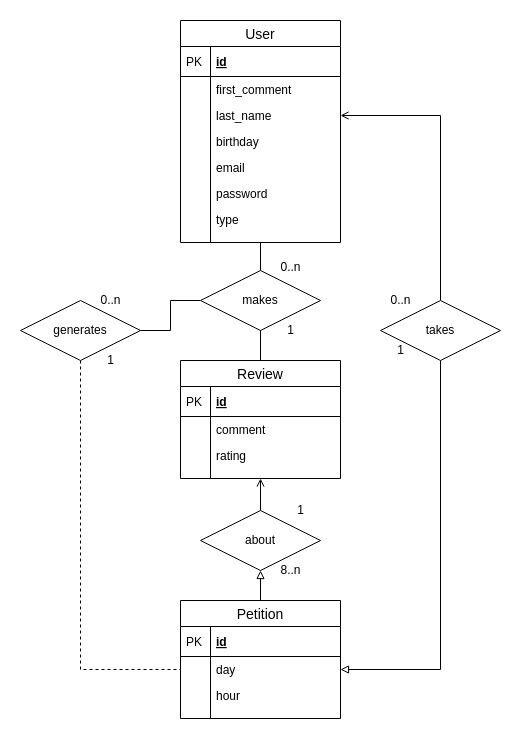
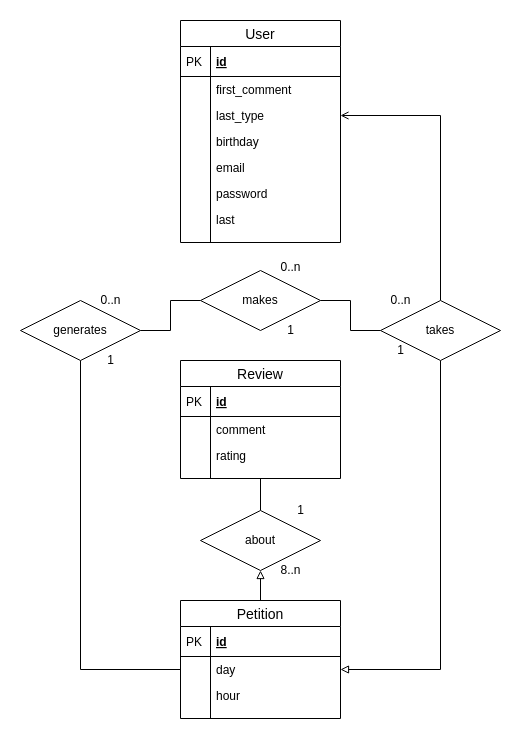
(245, 116) -> (245, 116)
(229, 220) -> (228, 220)
(261, 257) -> none
(261, 346) -> (351, 316)
(261, 484) -> (261, 484)
(81, 565) -> (81, 565)
